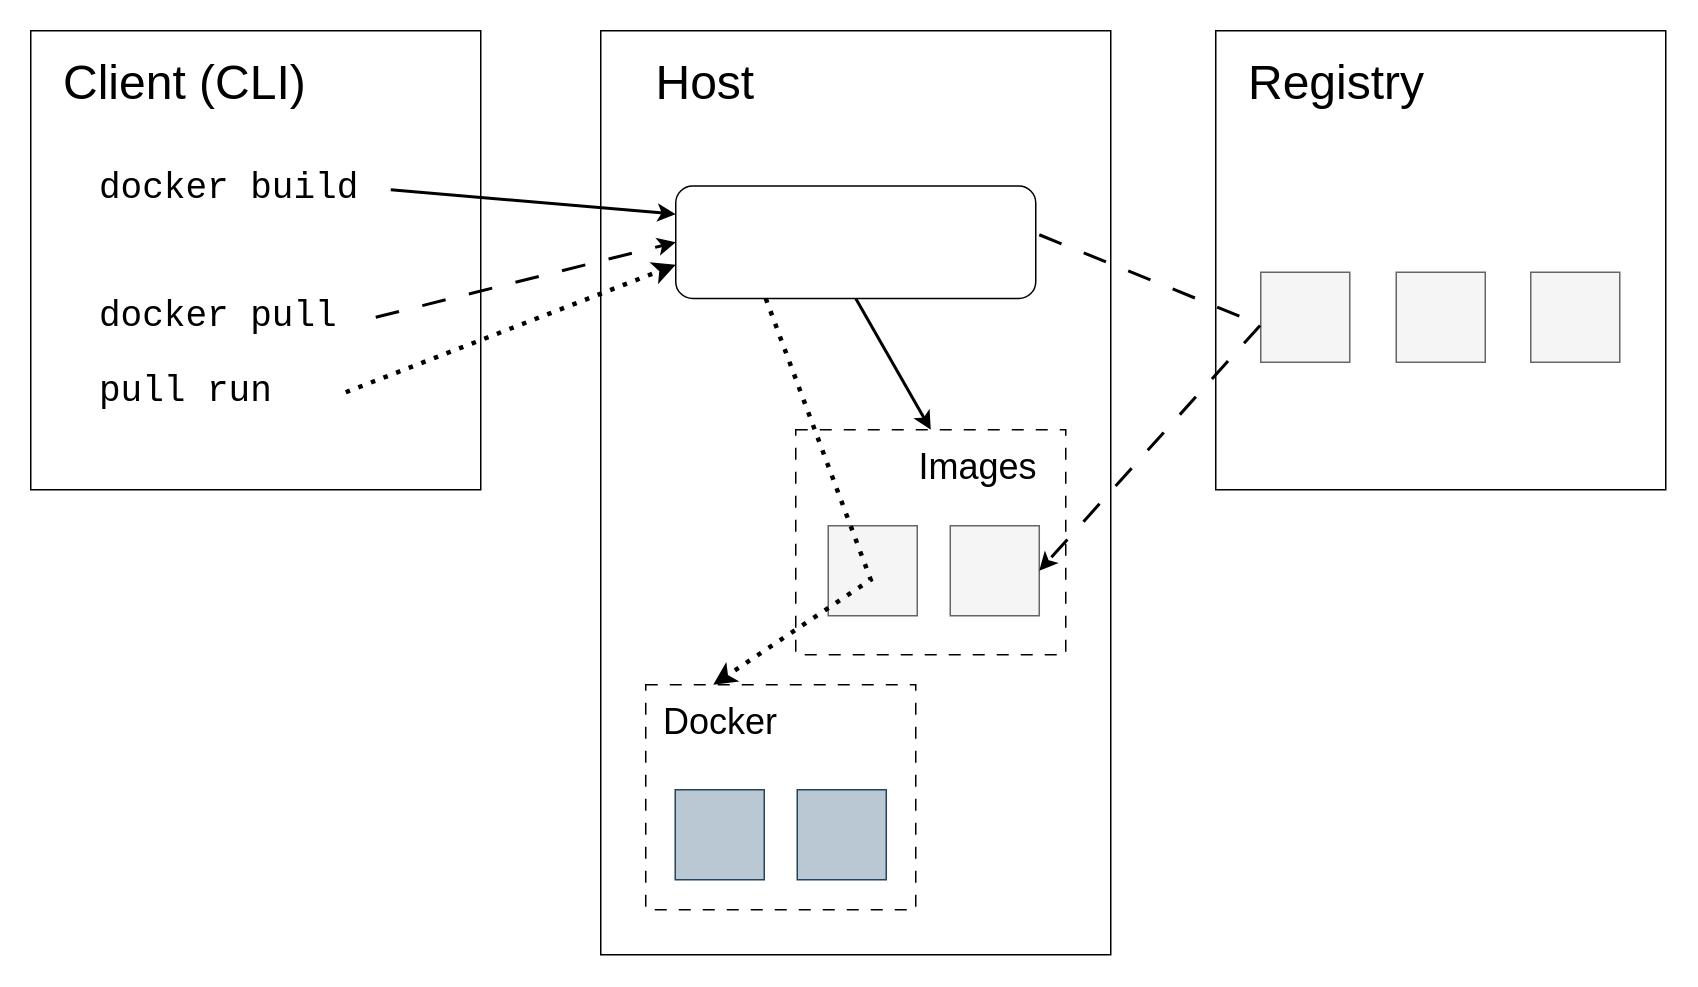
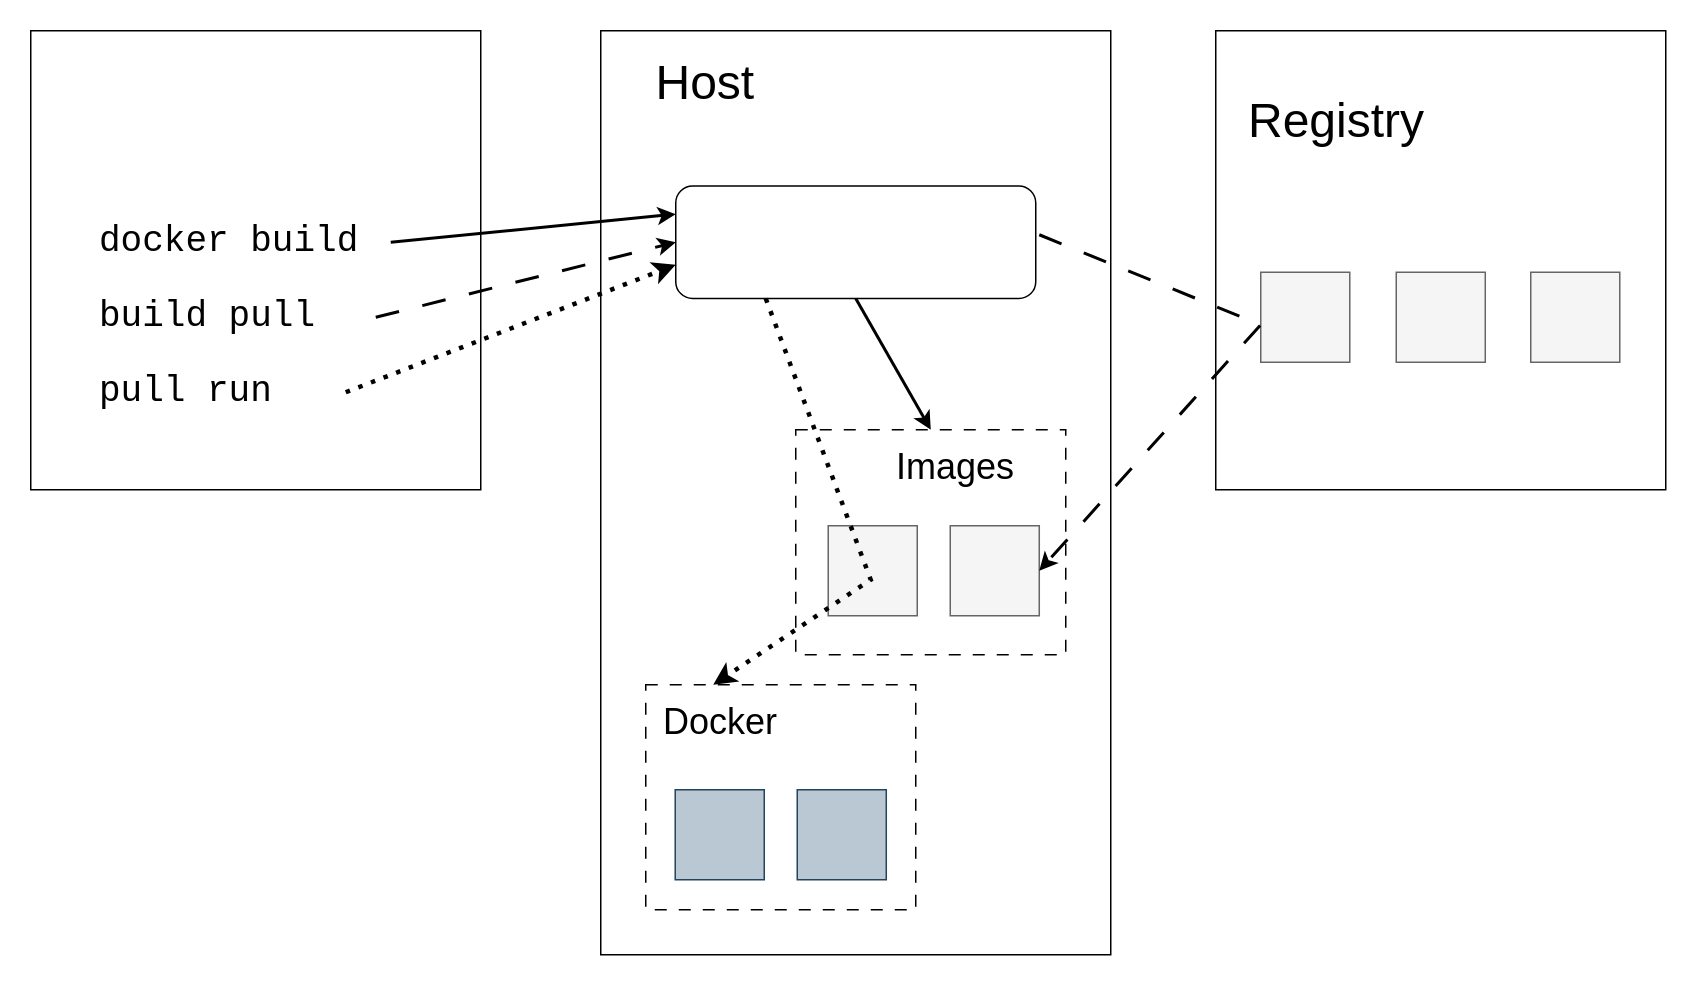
(188, 83) -> none
(1343, 83) -> (1343, 121)
(244, 190) -> (244, 242)
(148, 317) -> (138, 317)
(935, 467) -> (913, 467)
